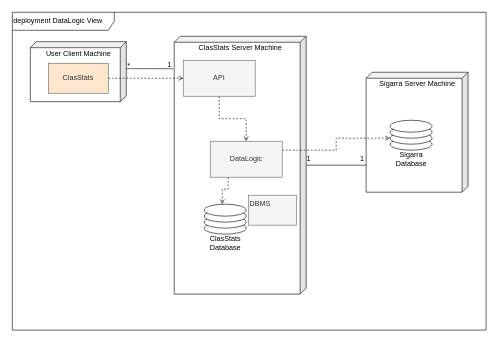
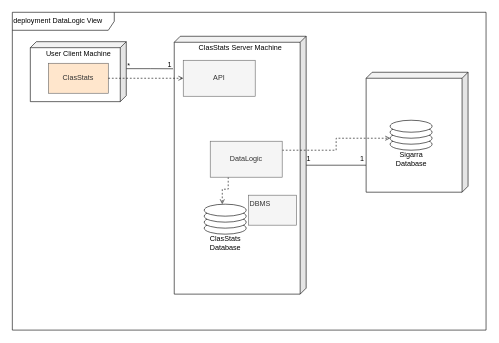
(417, 84) -> none
(232, 119) -> none
